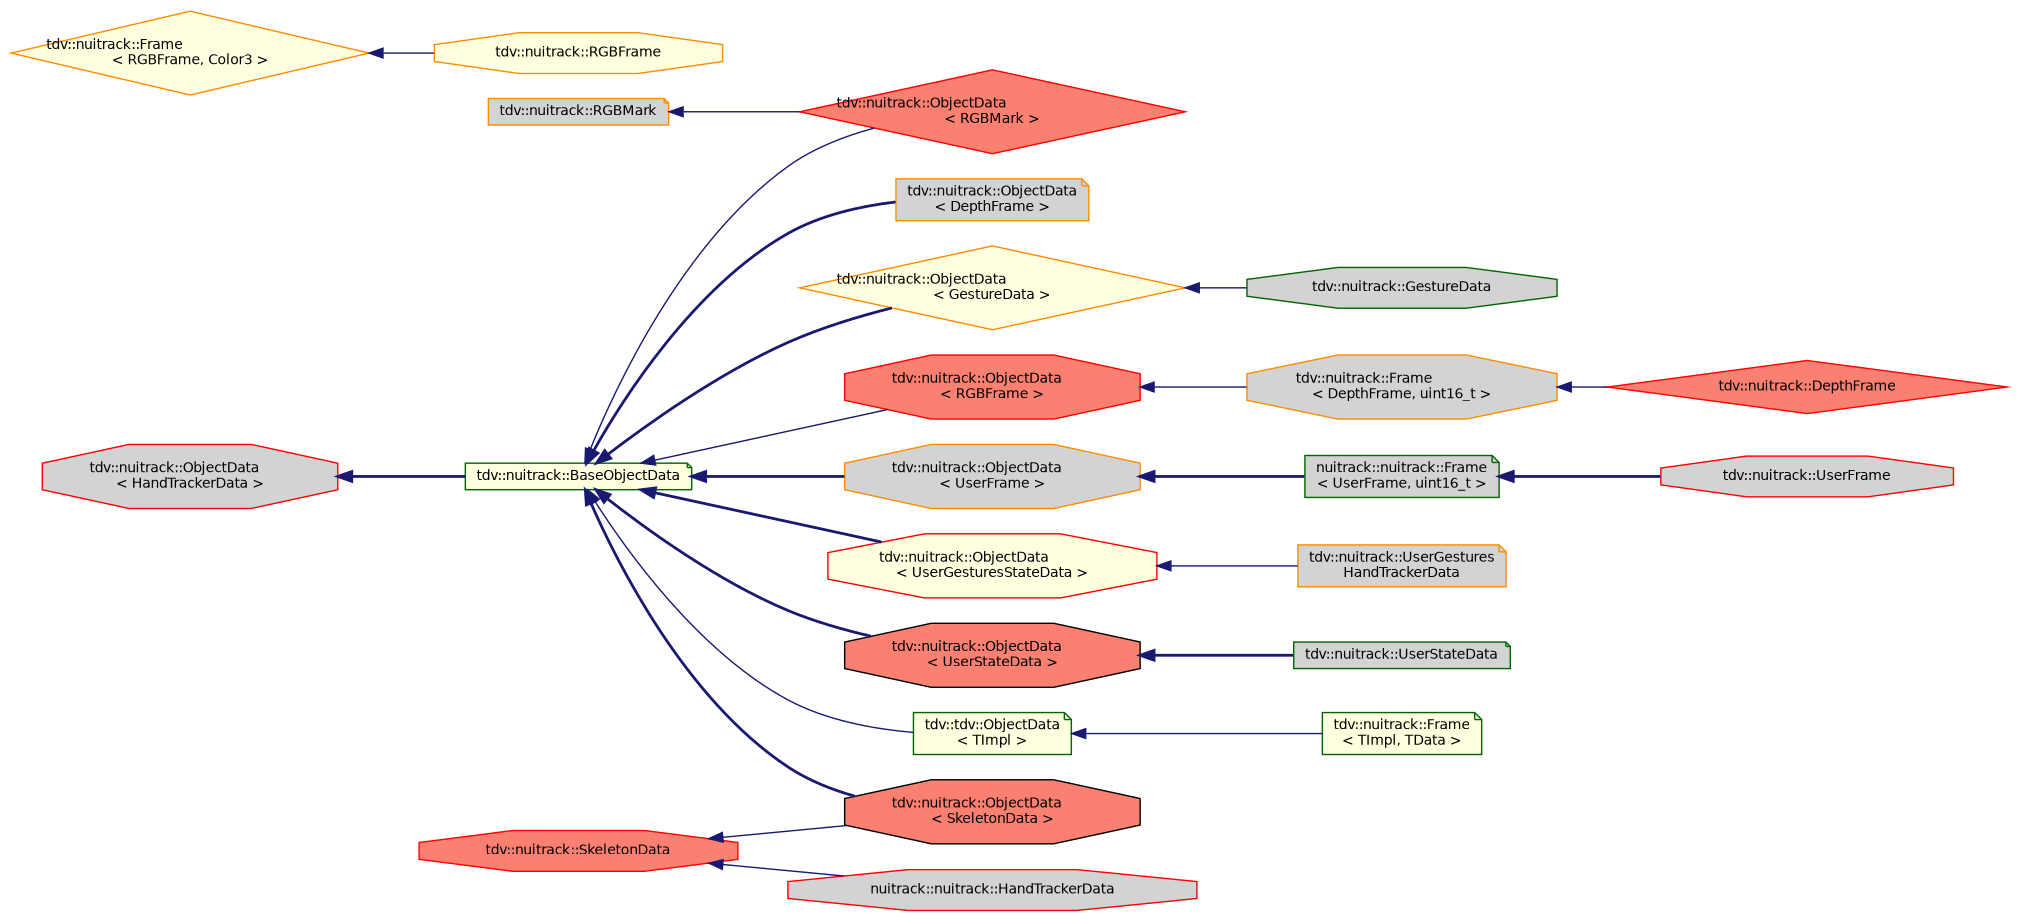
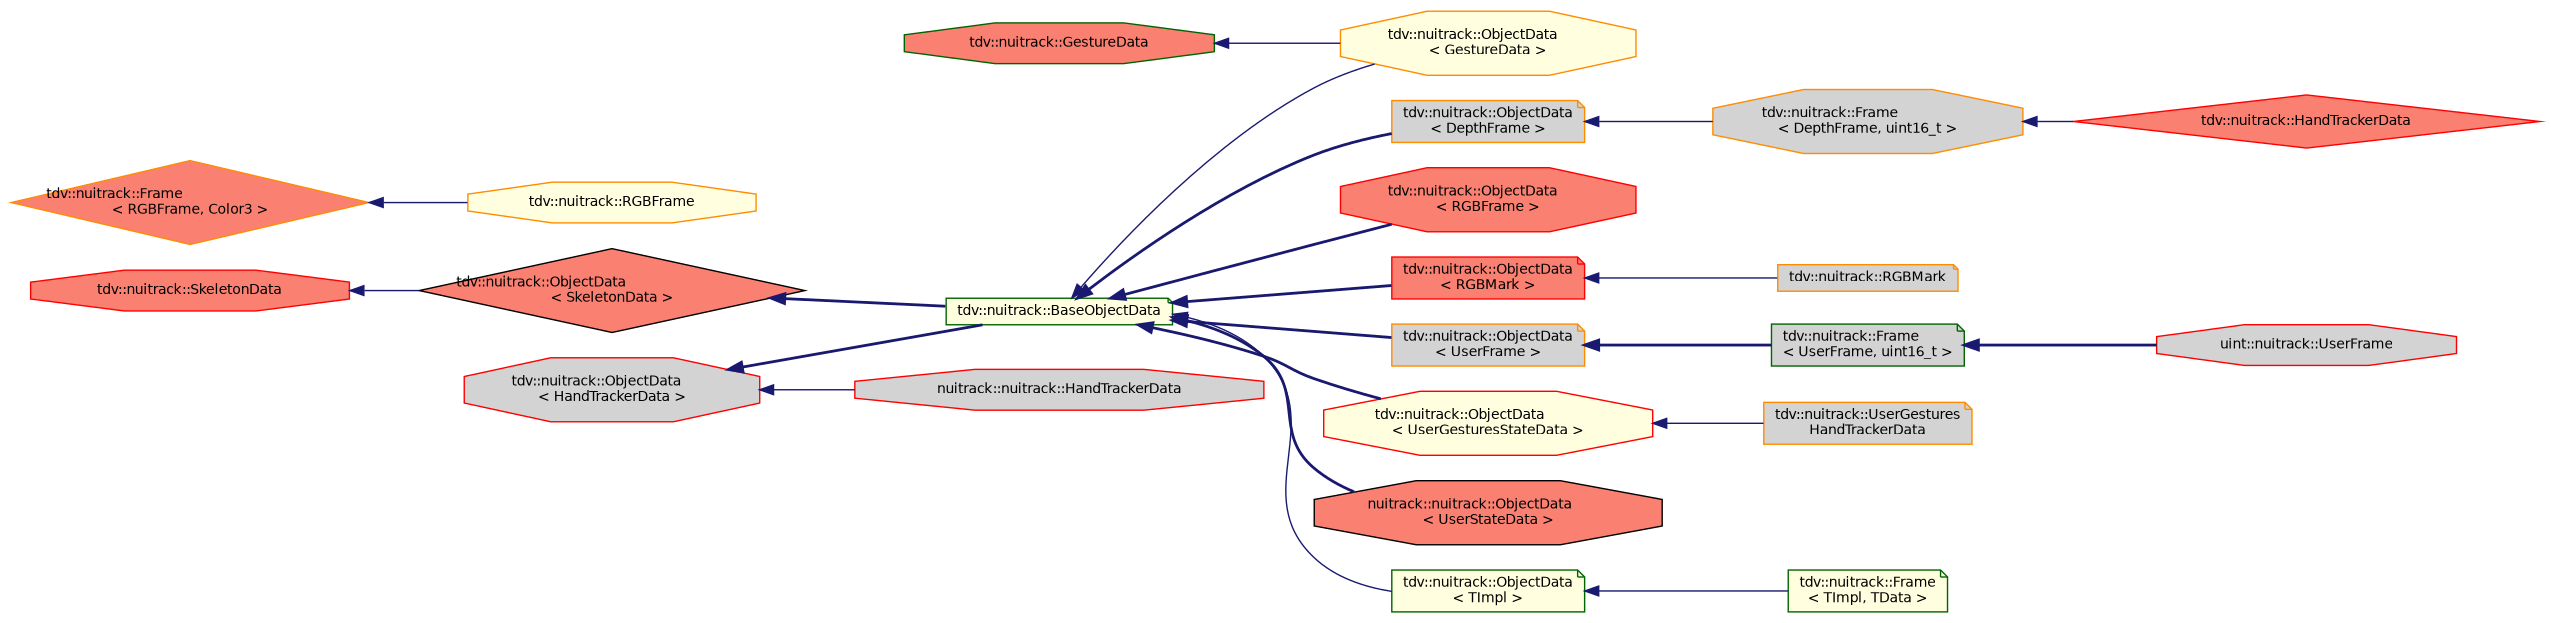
(190, 53) -> (190, 203)
(741, 112) -> (1688, 278)
(992, 112) -> (1488, 278)
(699, 256) -> (1289, 294)
(992, 288) -> (1488, 43)
(1223, 288) -> (1284, 43)
(1402, 288) -> (1059, 43)
(742, 365) -> (1214, 156)
(1201, 387) -> (1656, 122)
(1807, 387) -> (2307, 122)
(771, 435) -> (1258, 259)
(992, 476) -> (1488, 345)
(1402, 476) -> (1868, 345)
(1807, 476) -> (2307, 345)
(992, 655) -> (1488, 513)
(1402, 655) -> none
(694, 678) -> (865, 302)
(992, 734) -> (1488, 591)
(992, 812) -> (612, 291)
(783, 870) -> (814, 390)
